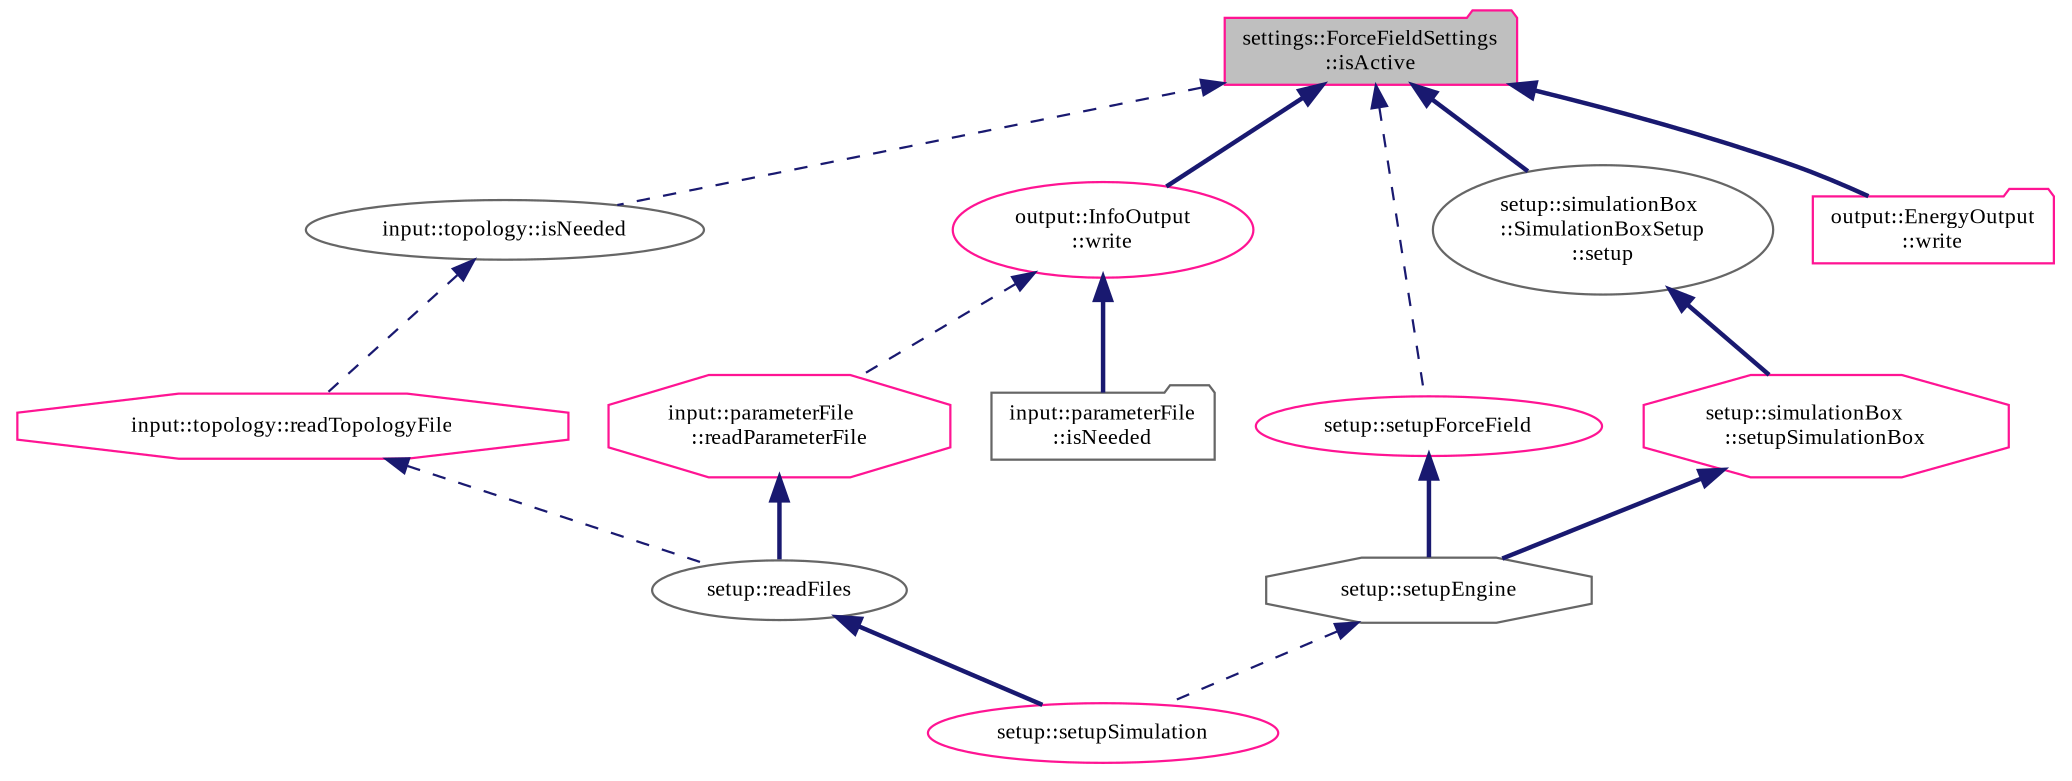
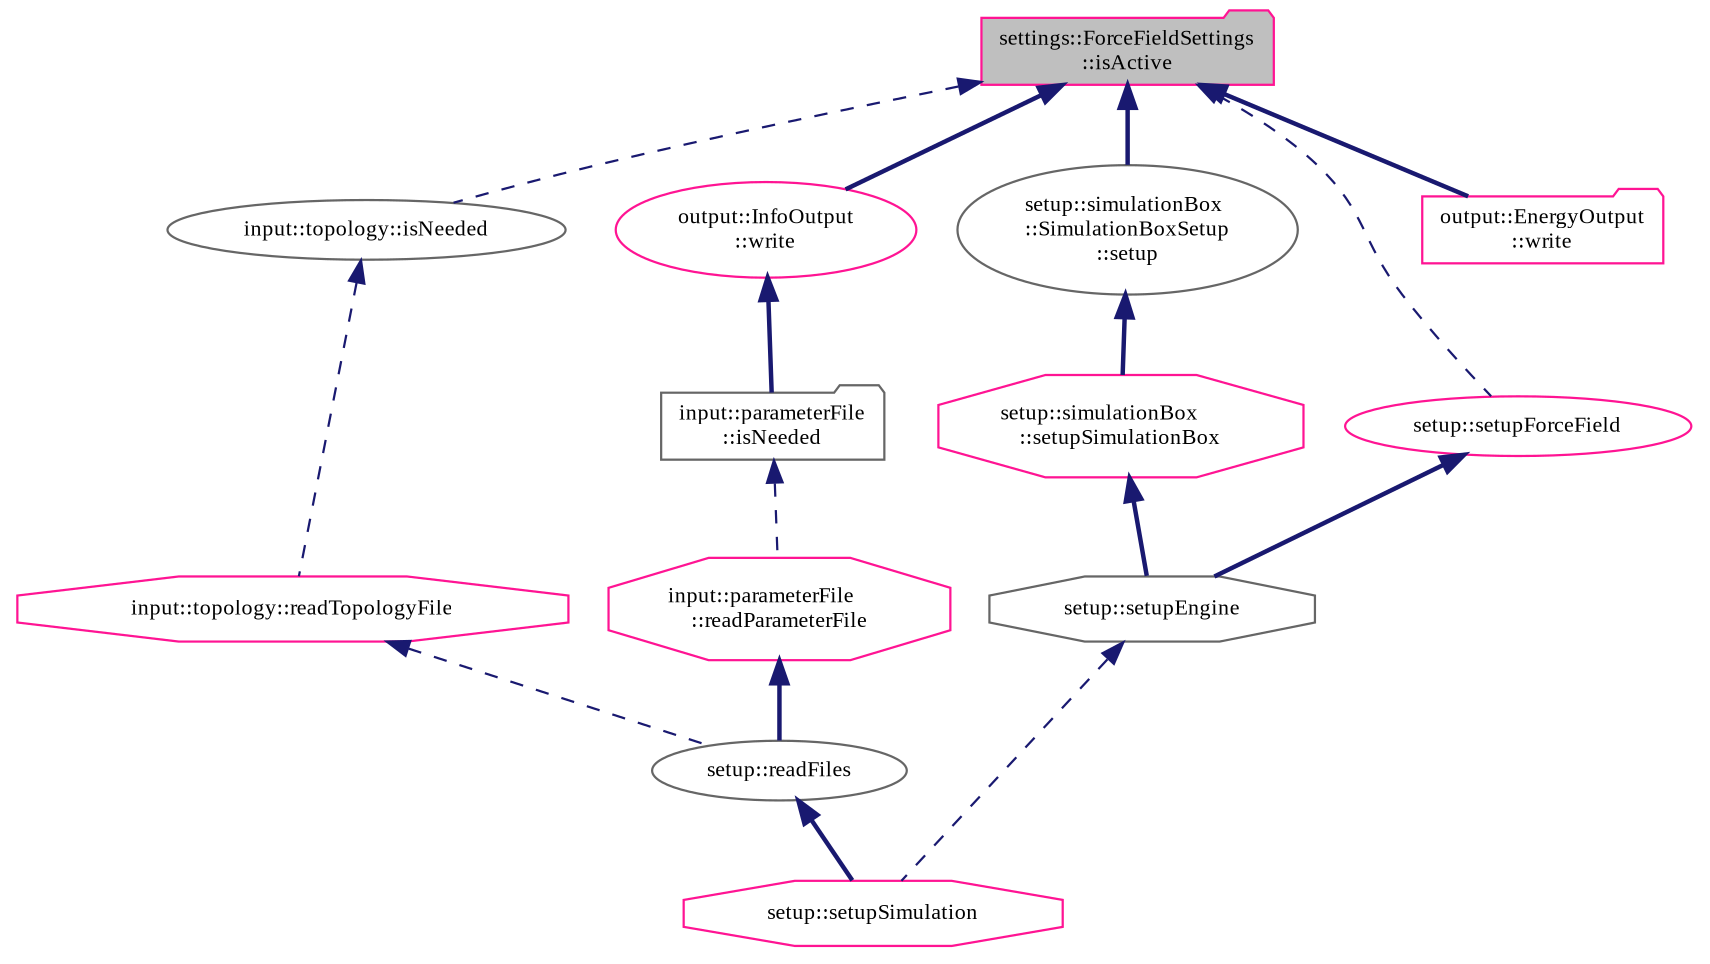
(937, 330) -> (776, 520)
(1103, 733) -> (873, 913)
